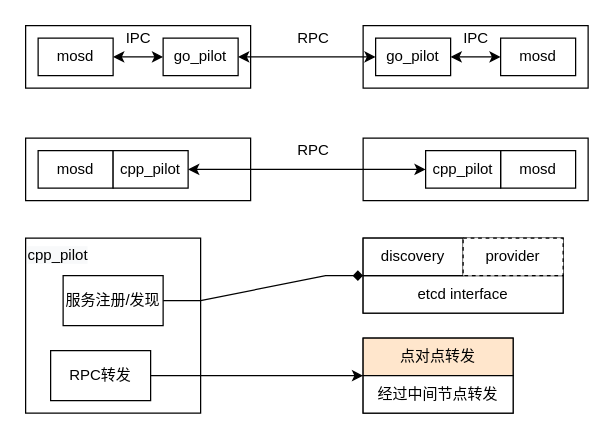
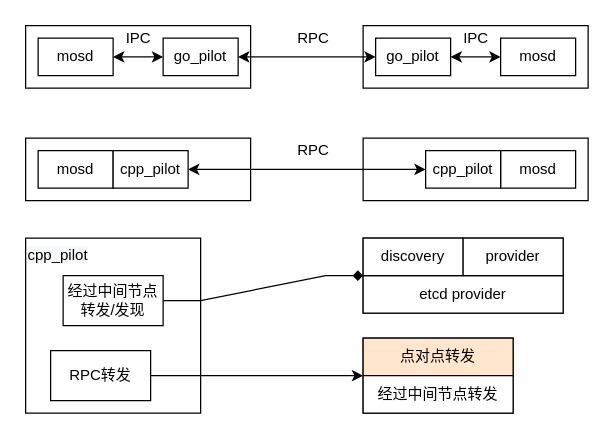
(513, 257) -> (513, 257)
(463, 294) -> (463, 294)
(113, 301) -> (113, 301)
